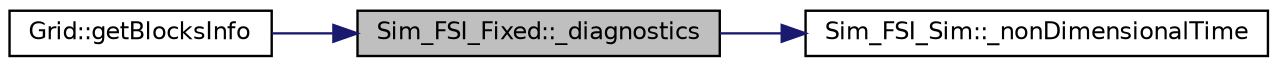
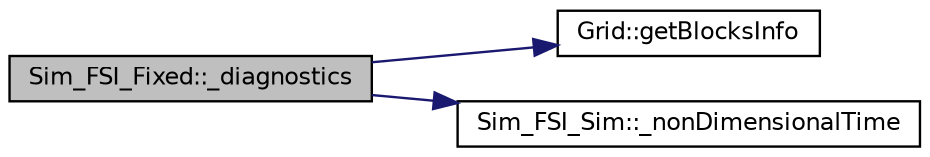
(302, 33) -> (453, 55)
